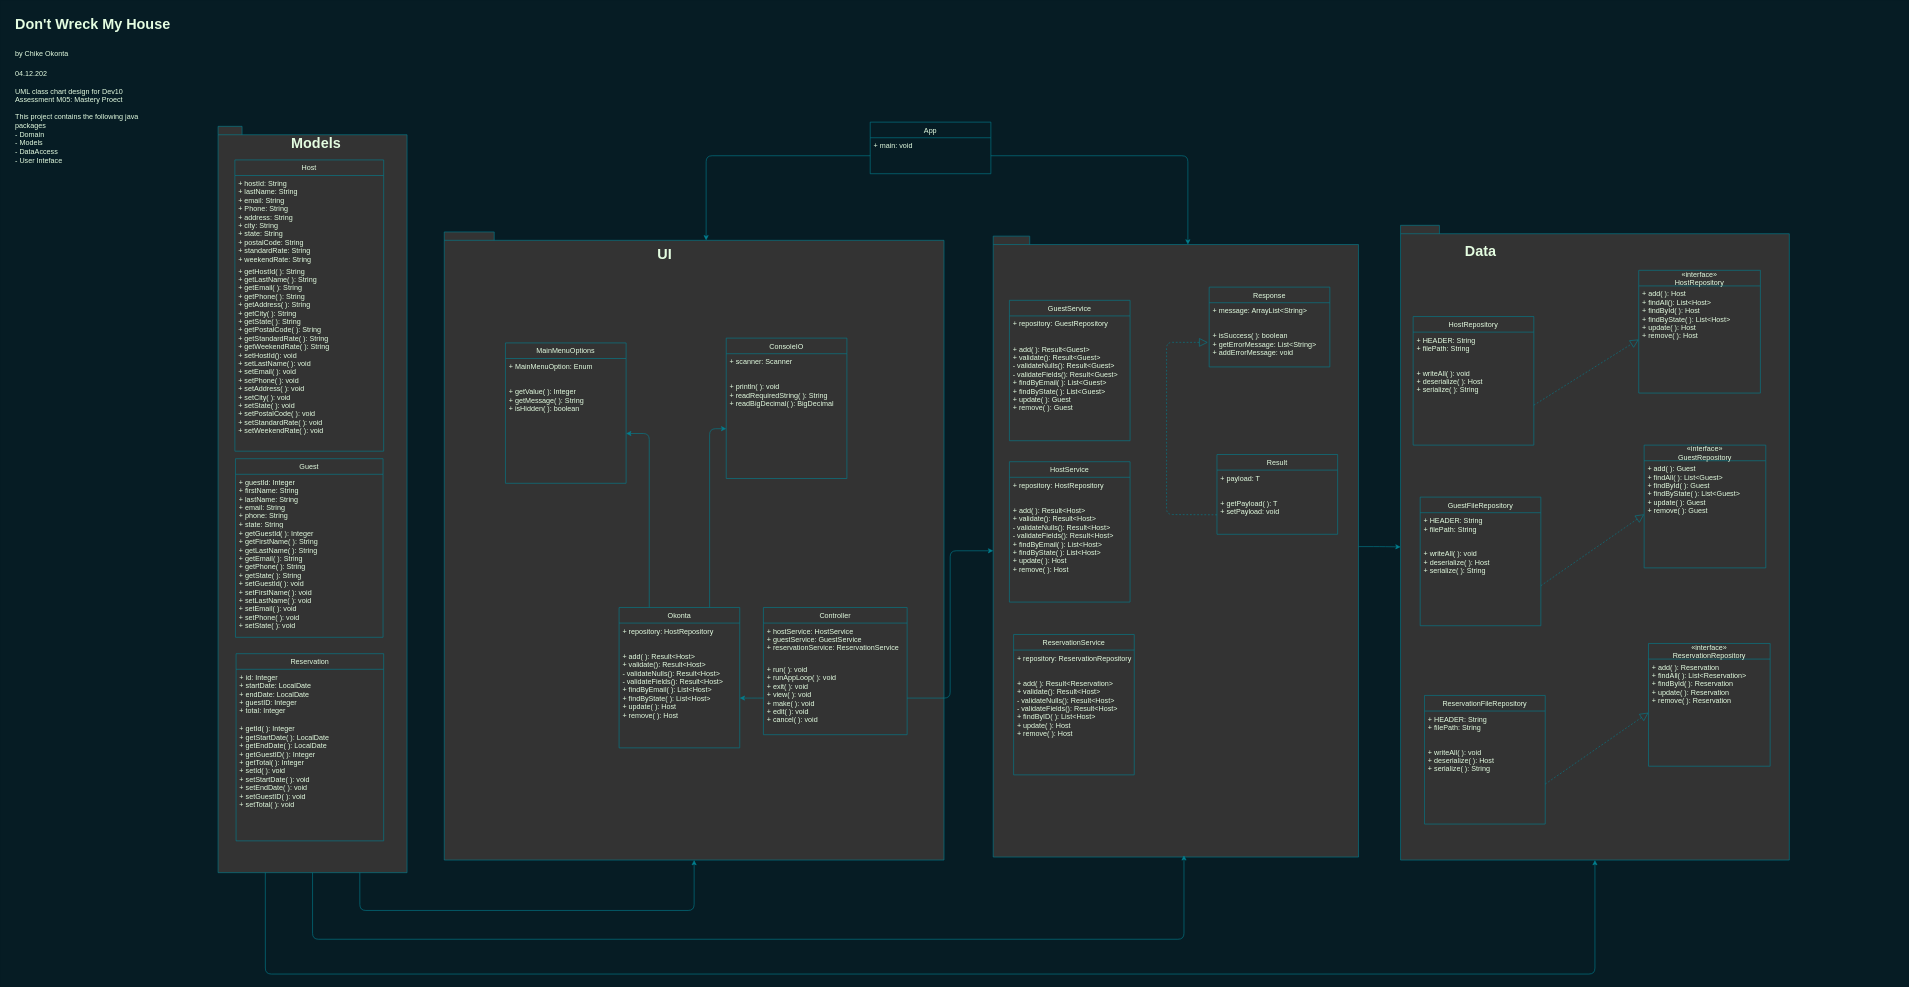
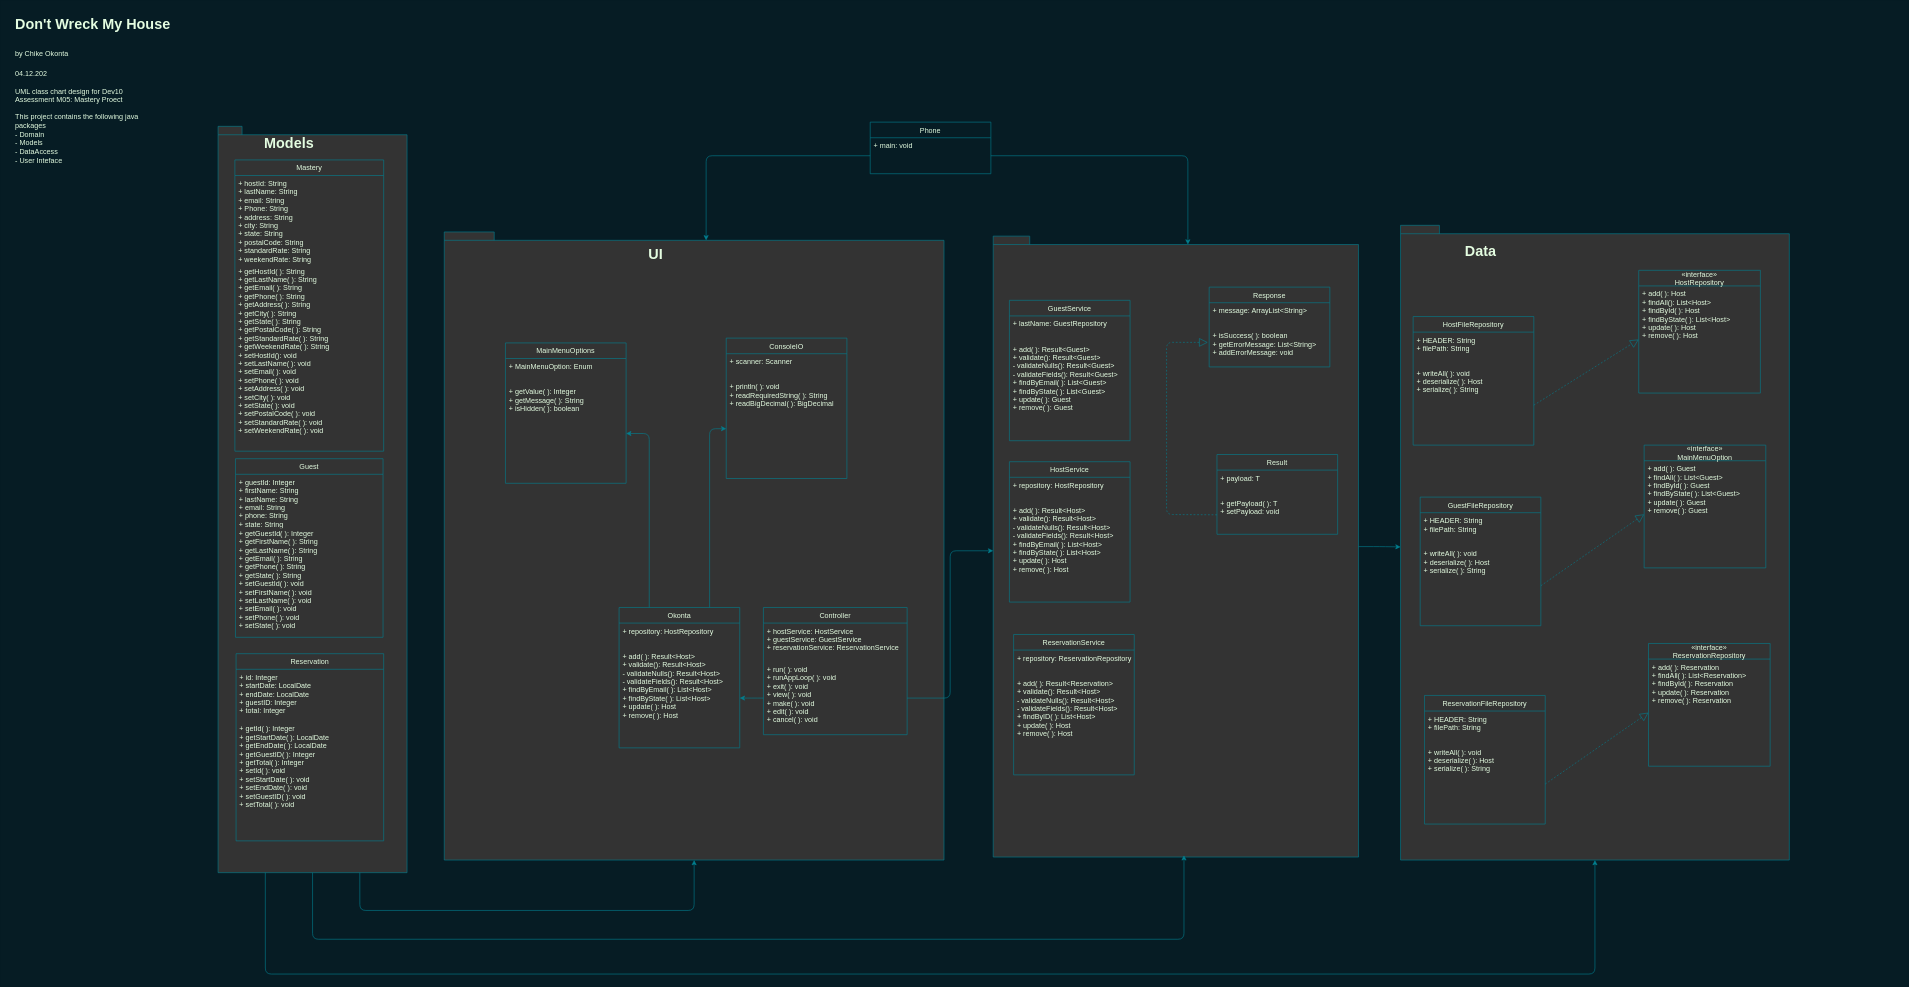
(930, 130) -> (930, 130)
(316, 143) -> (289, 143)
(309, 168) -> (309, 168)
(664, 255) -> (655, 255)
(1067, 324) -> (1063, 324)
(1473, 325) -> (1473, 325)
(1705, 449) -> (1705, 449)
